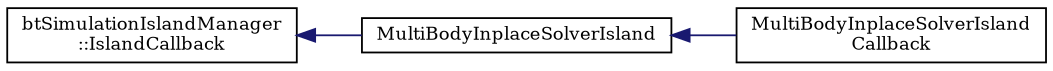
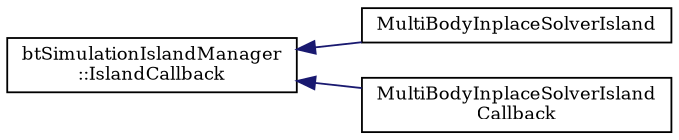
(713, 35) -> (338, 86)
